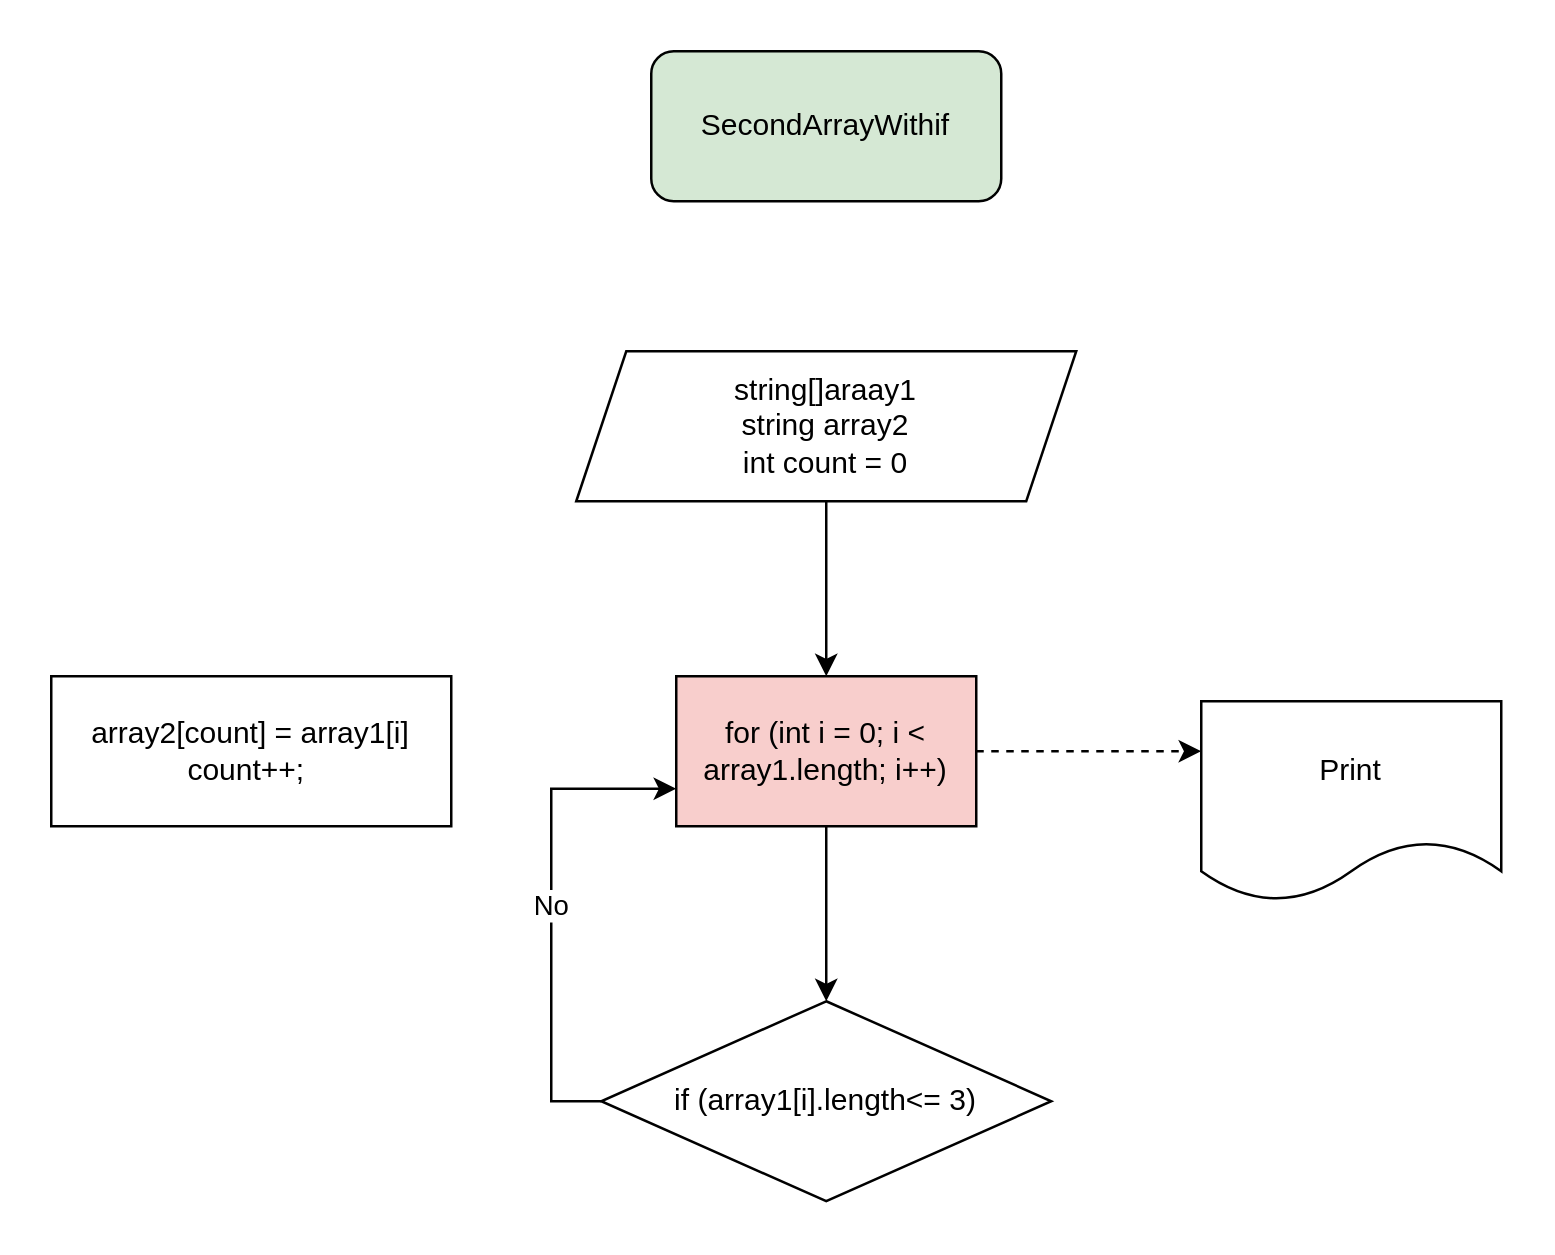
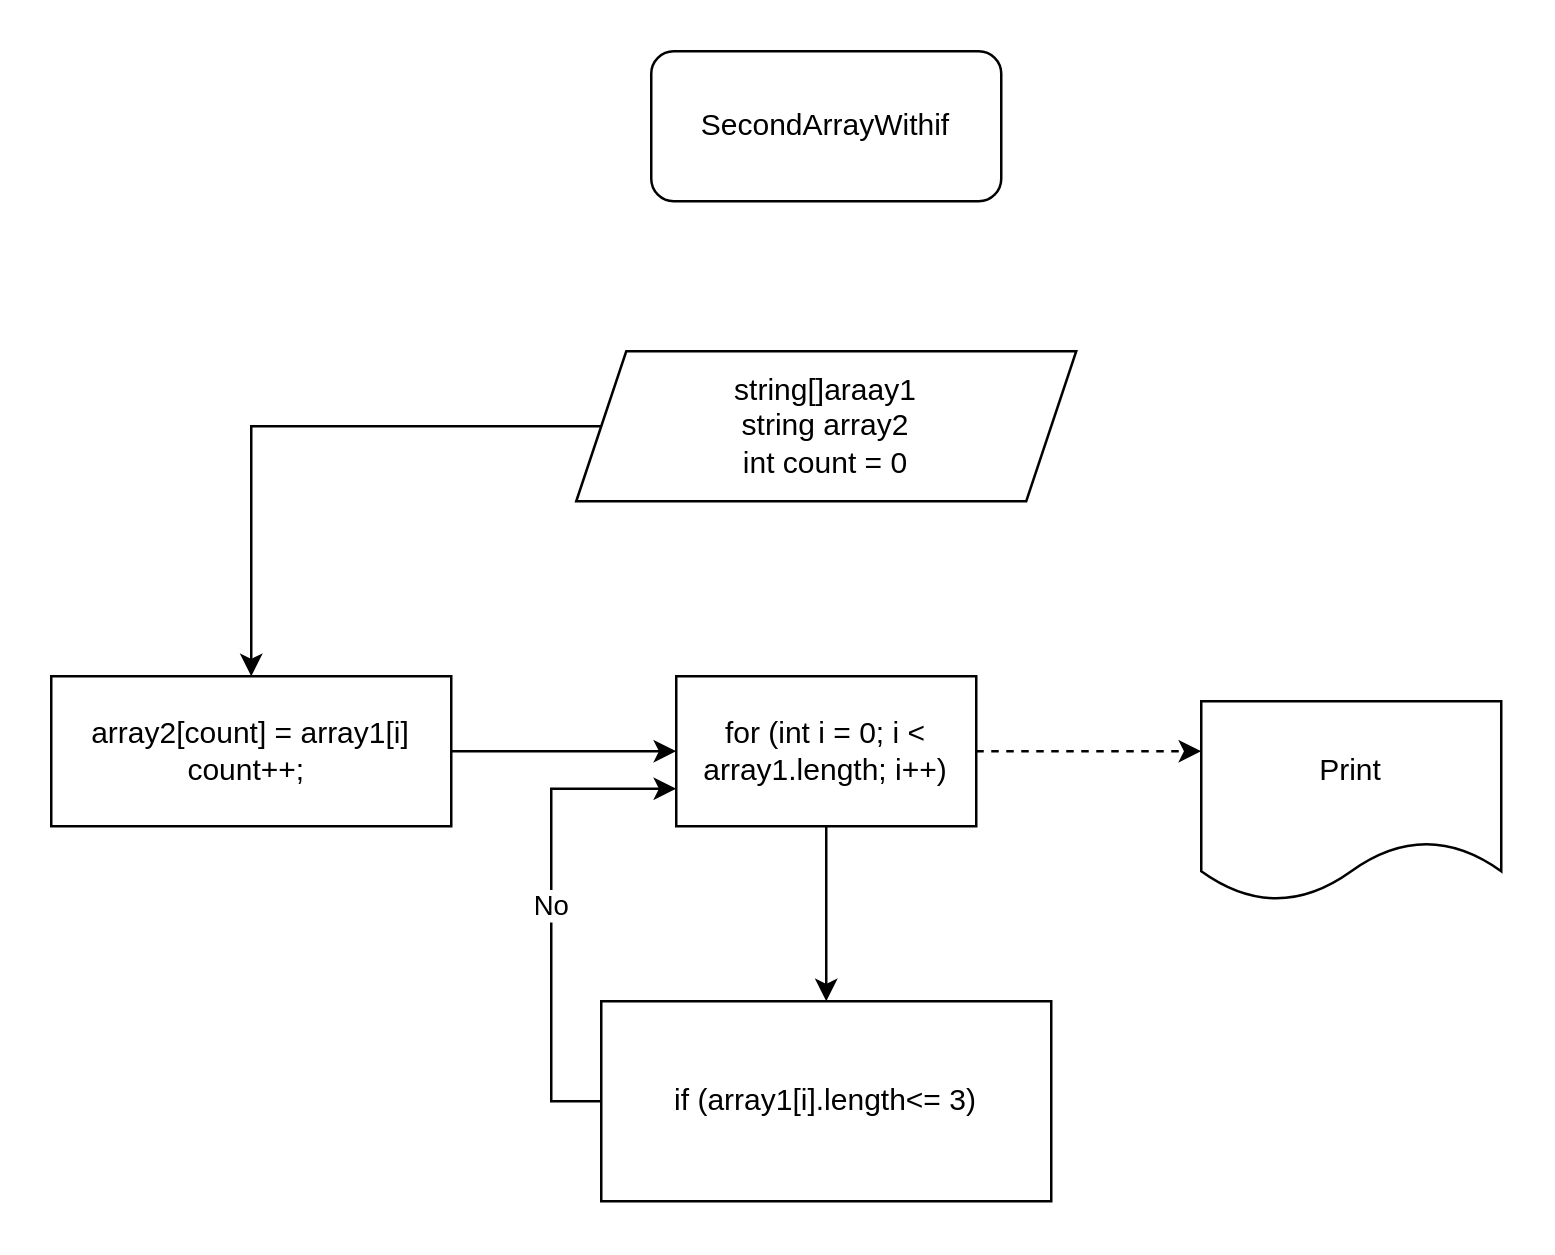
(826, 126) -> (826, 126)
(826, 580) -> (309, 426)
none -> (555, 751)
(826, 751) -> (826, 751)
(826, 1101) -> (826, 1101)
